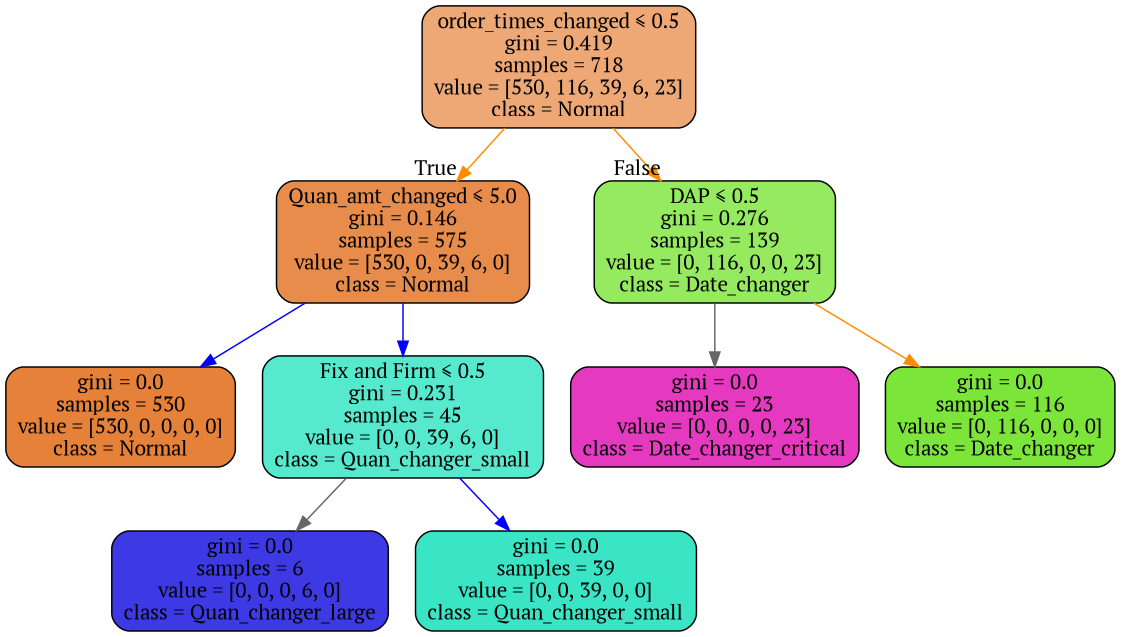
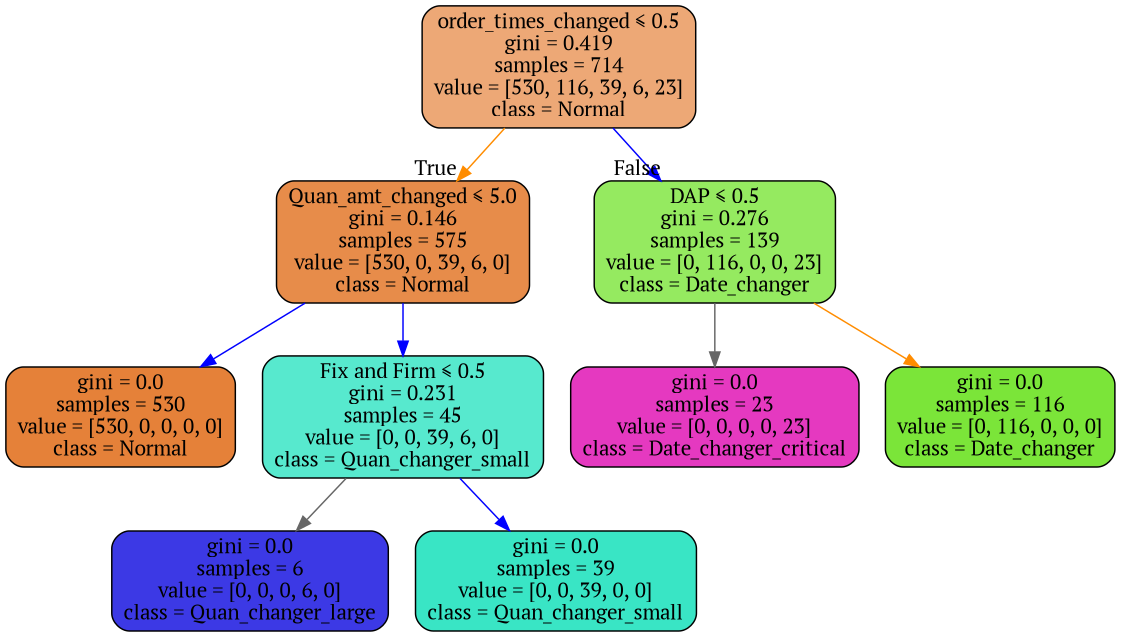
(559, 66) -> (559, 66)
(632, 149) -> (632, 149)
